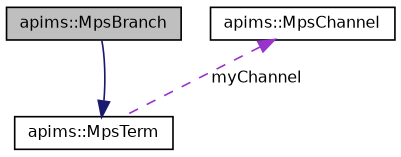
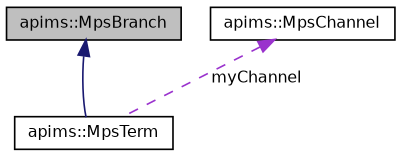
(105, 70) -> (83, 87)
